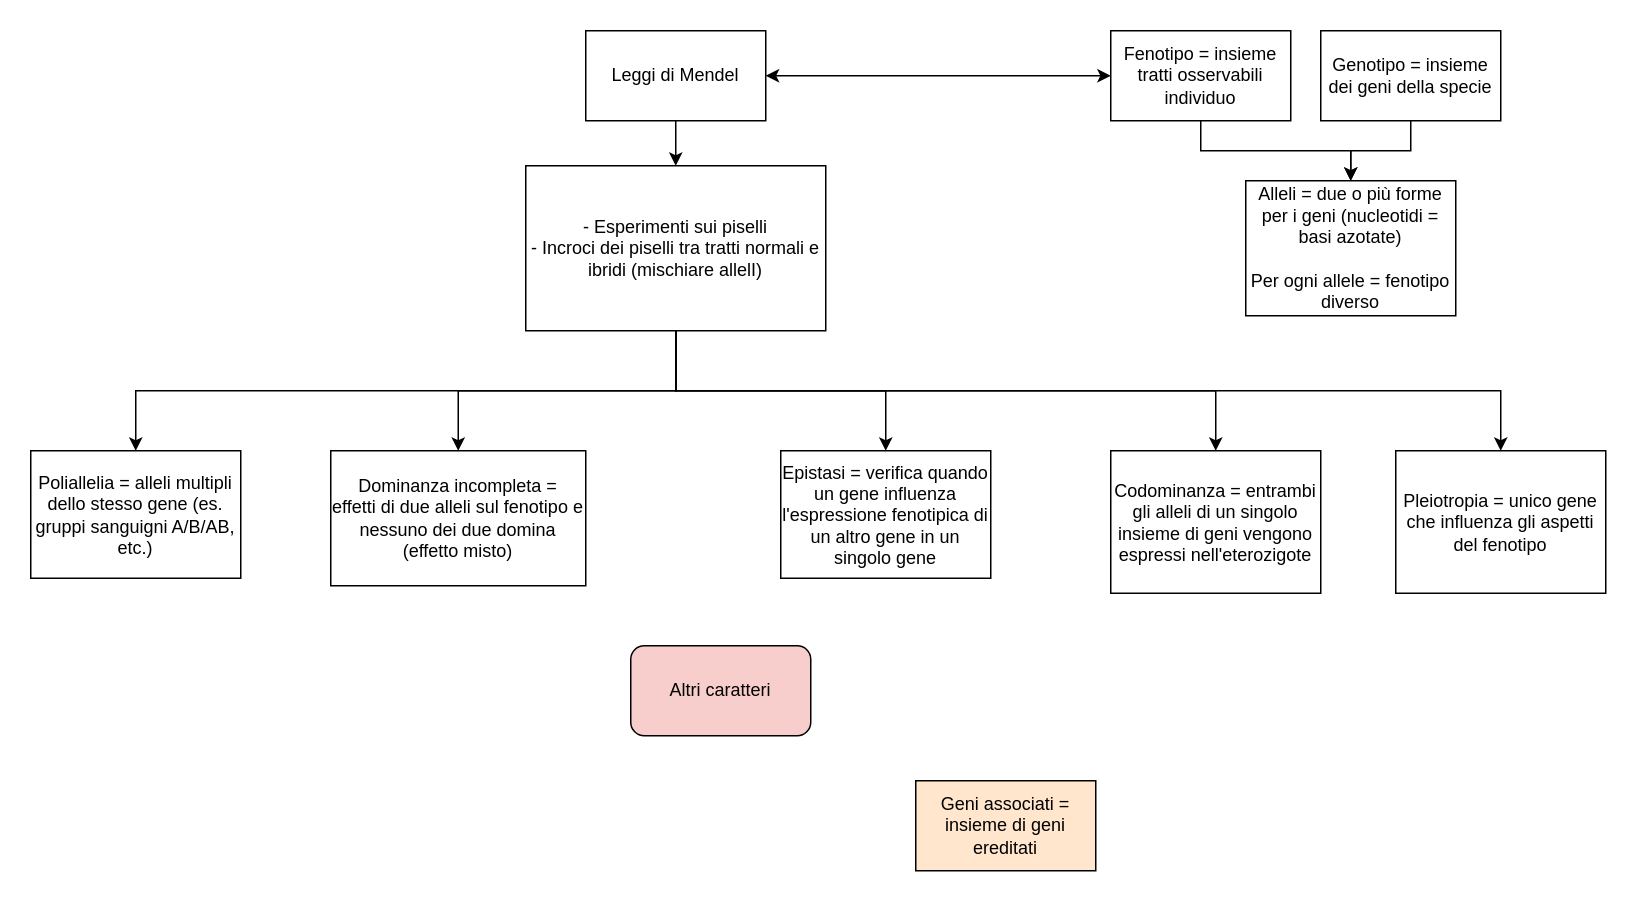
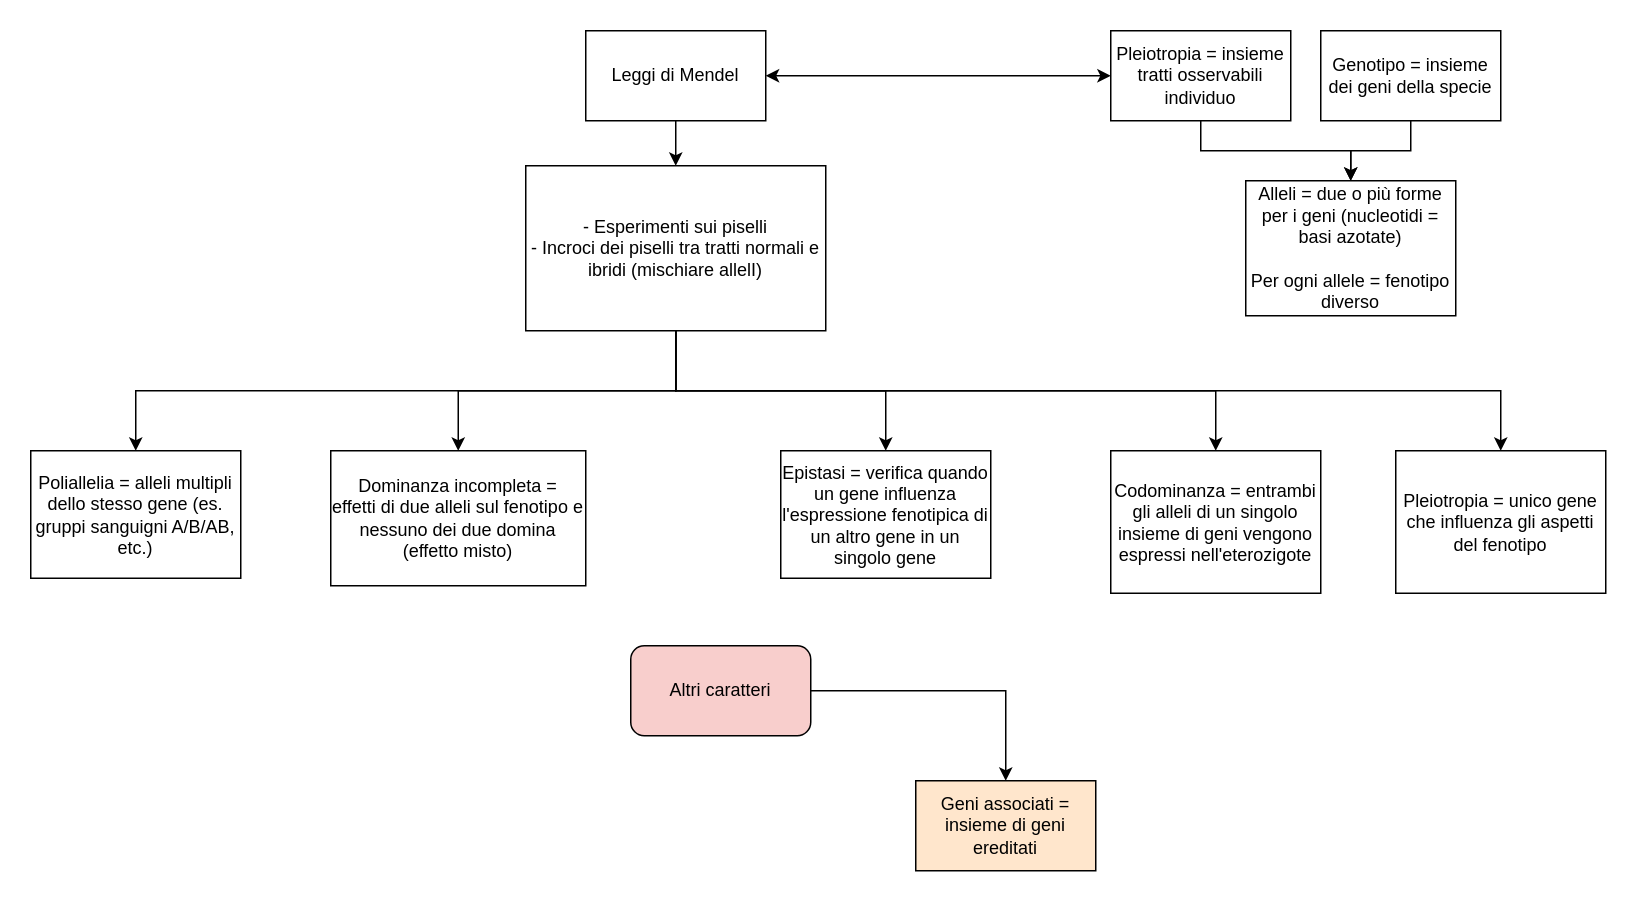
(1201, 76) -> (1201, 76)
none -> (948, 691)
